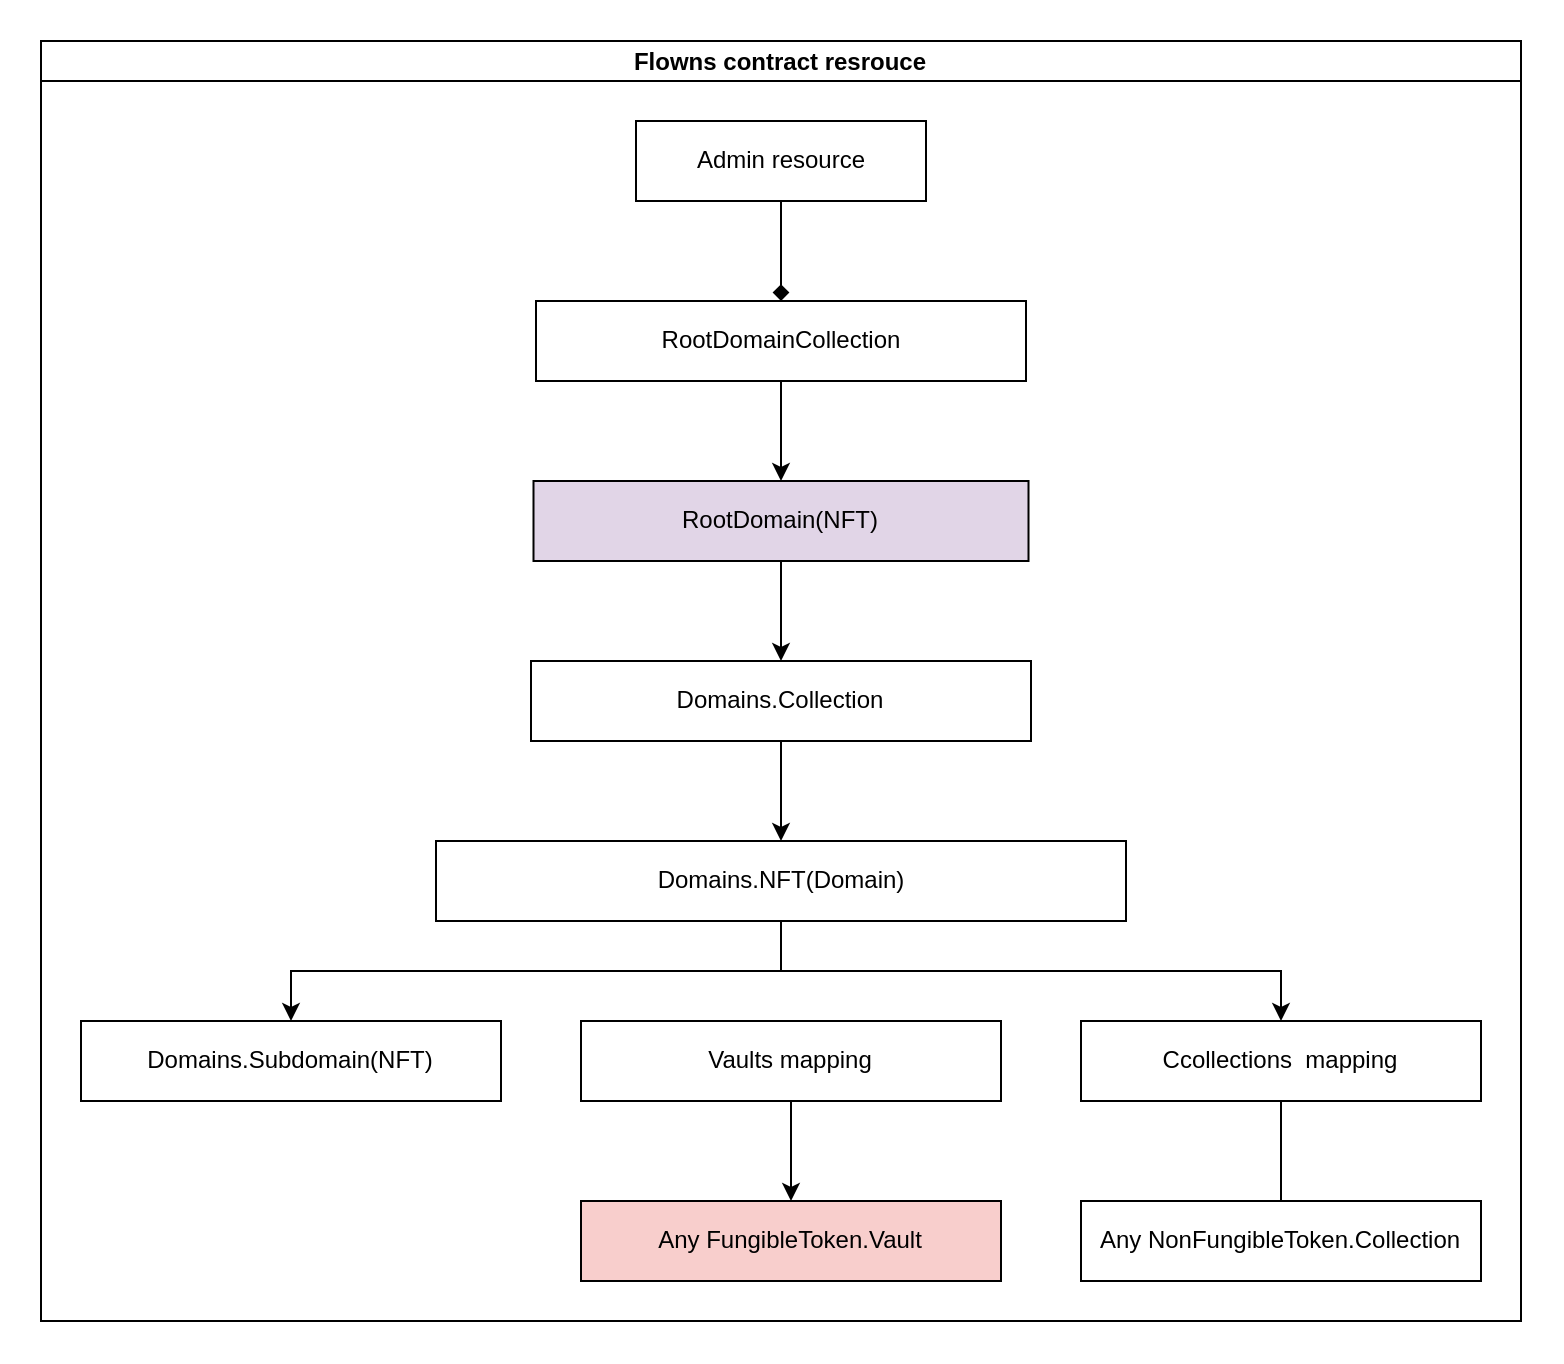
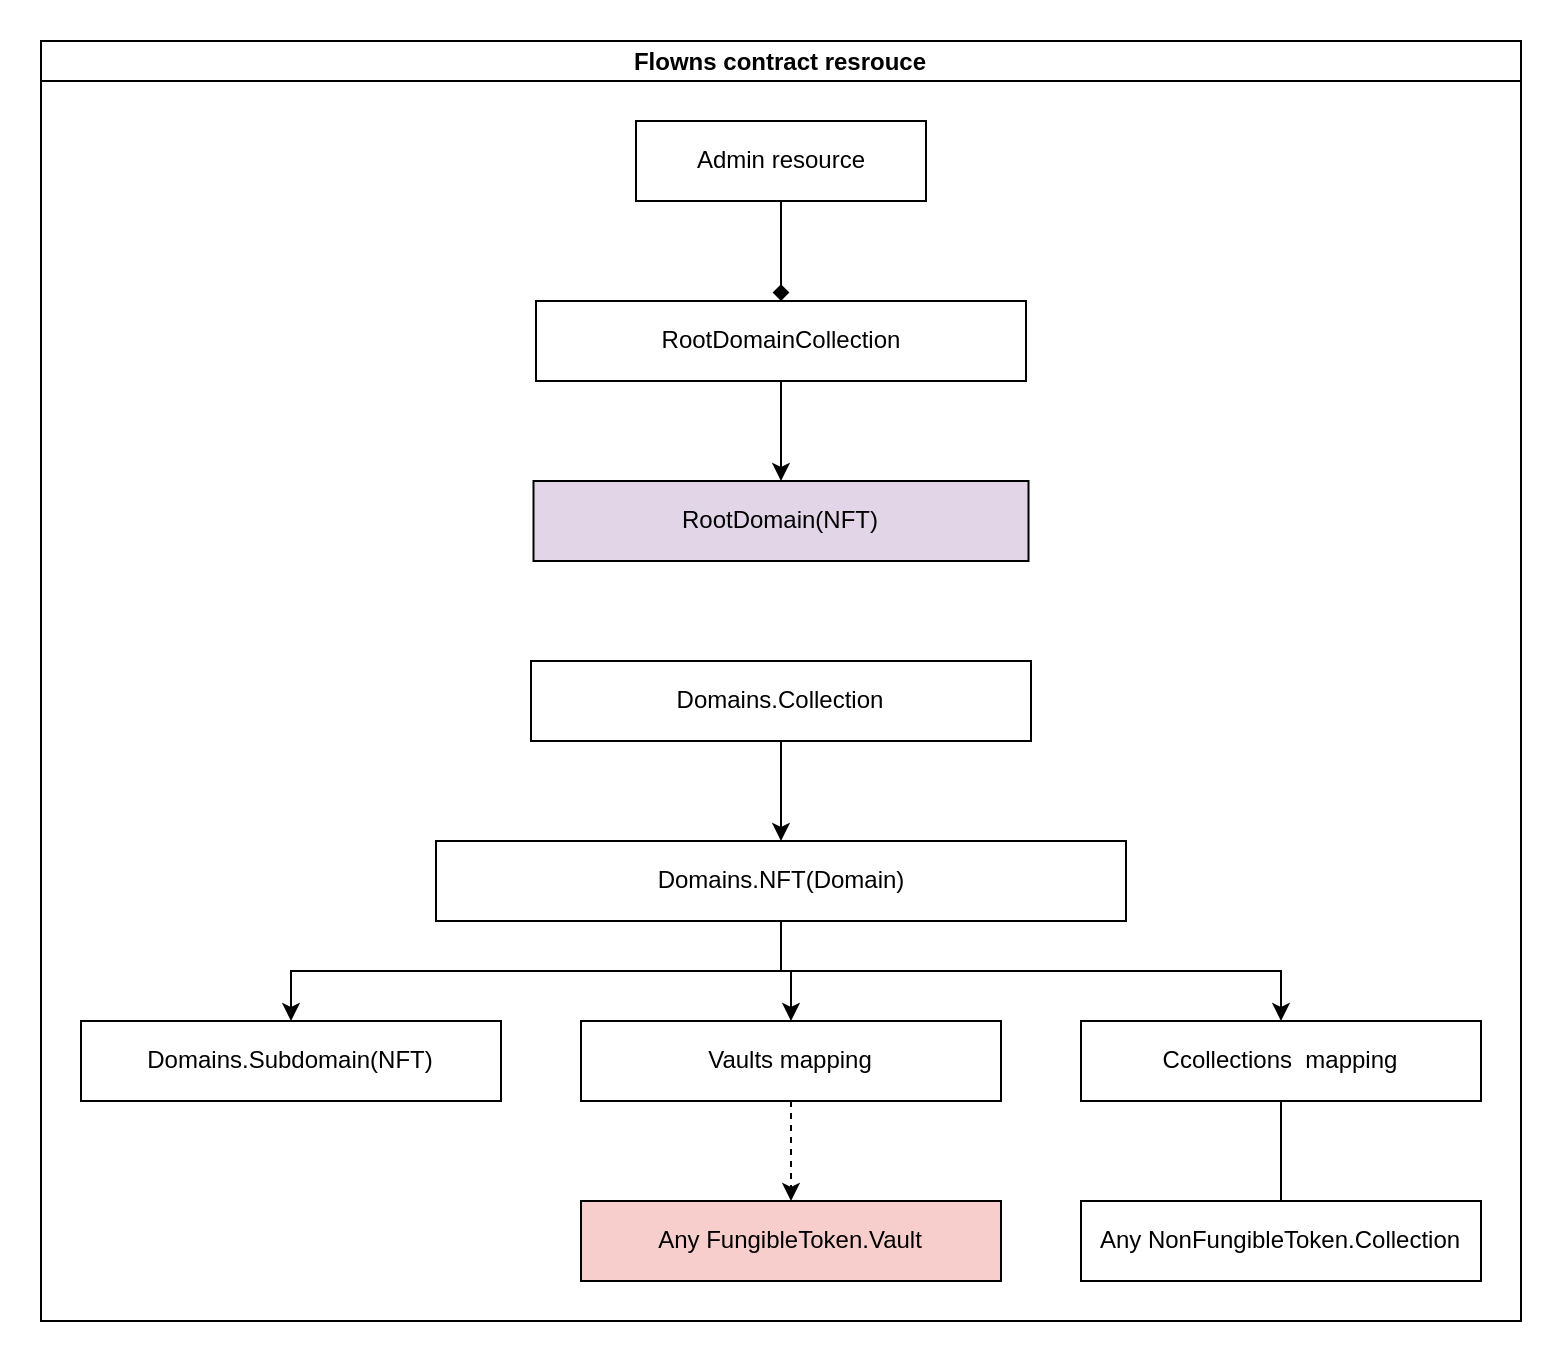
(781, 604) -> none
none -> (791, 991)
(791, 1145) -> (791, 1145)
